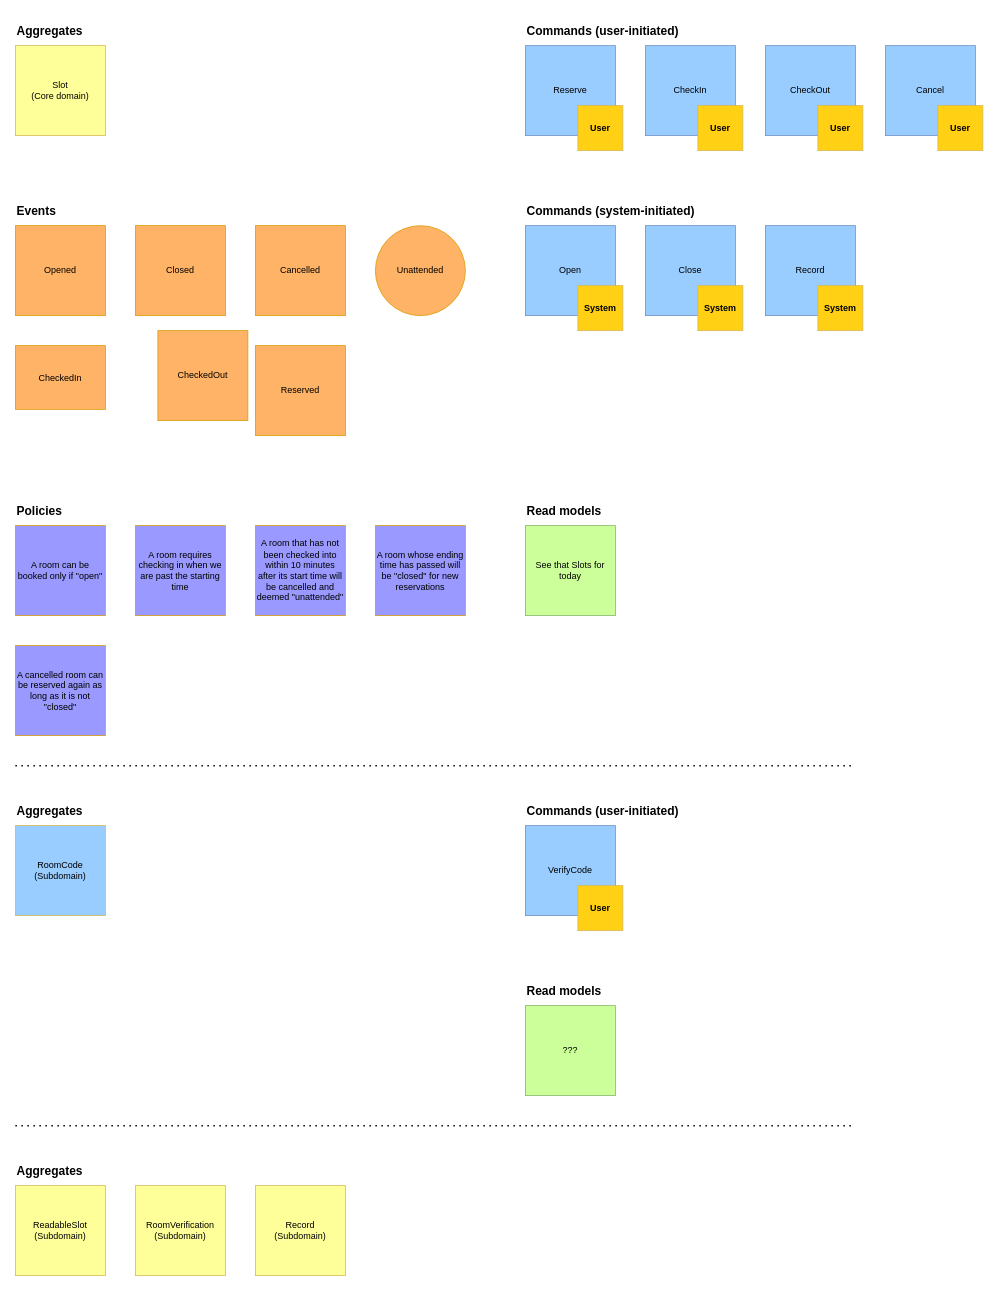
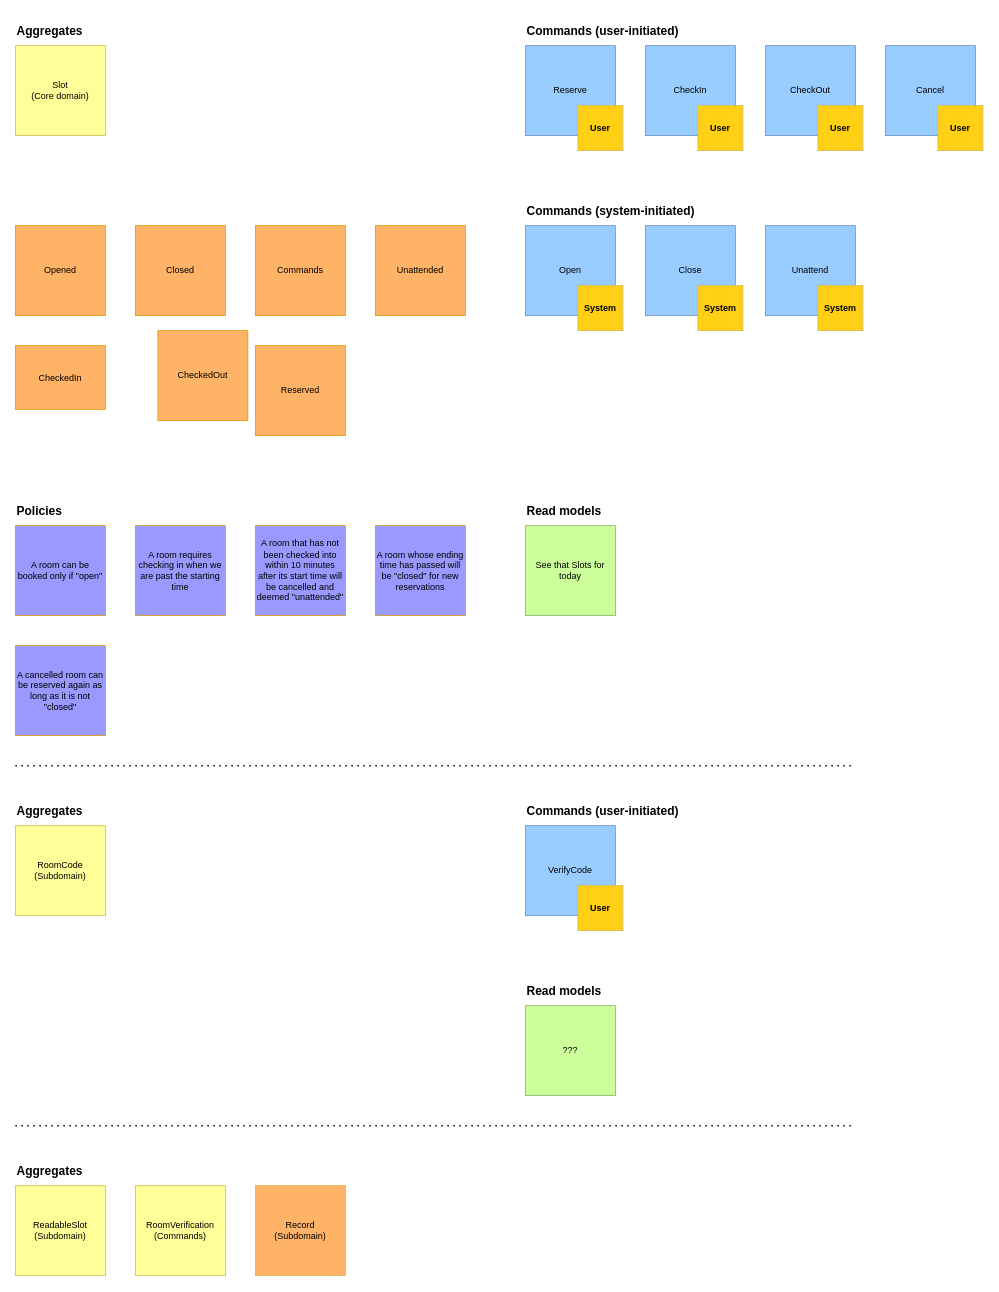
(120, 210) -> none
(300, 270) -> (300, 270)
(420, 270) -> (420, 270)
(810, 270) -> (810, 270)
(60, 870) -> (60, 870)
(180, 1230) -> (180, 1230)
(300, 1230) -> (300, 1230)
